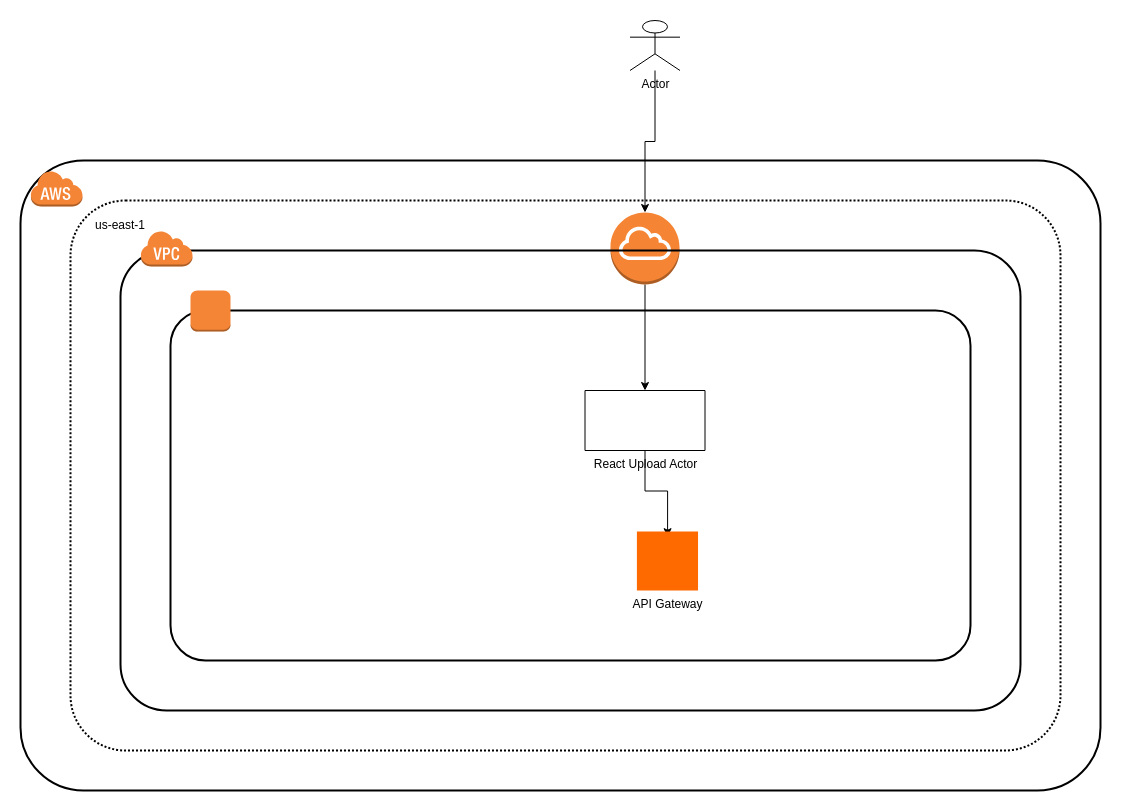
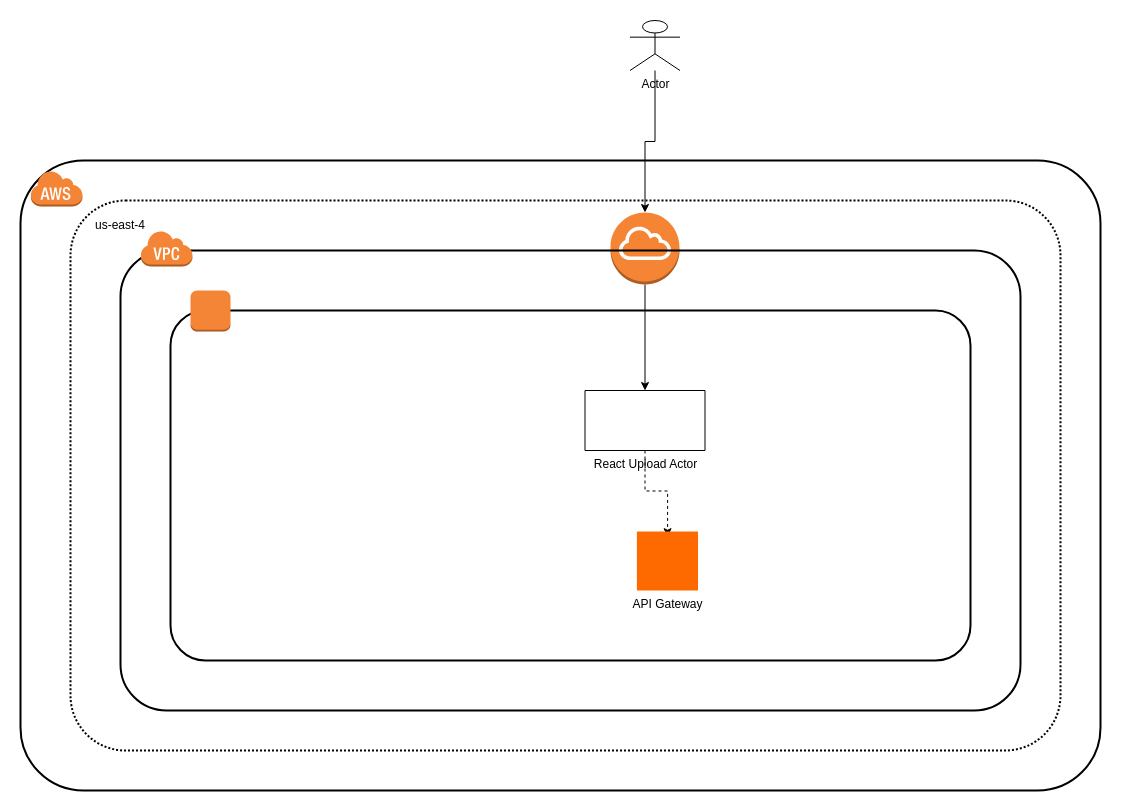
(121, 226) -> (121, 226)
(666, 491) -> (666, 491)
